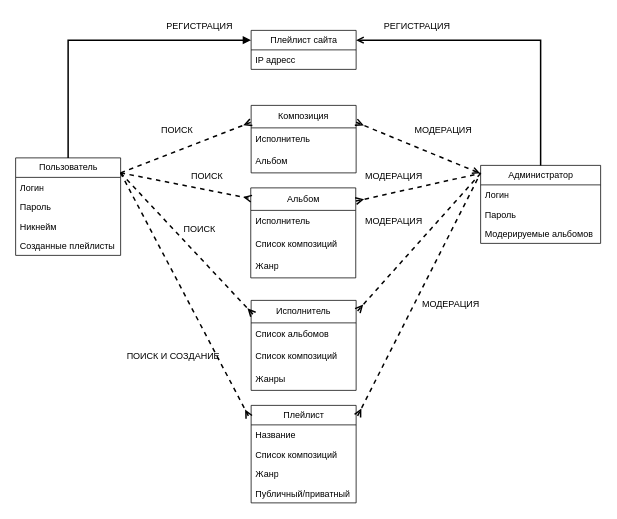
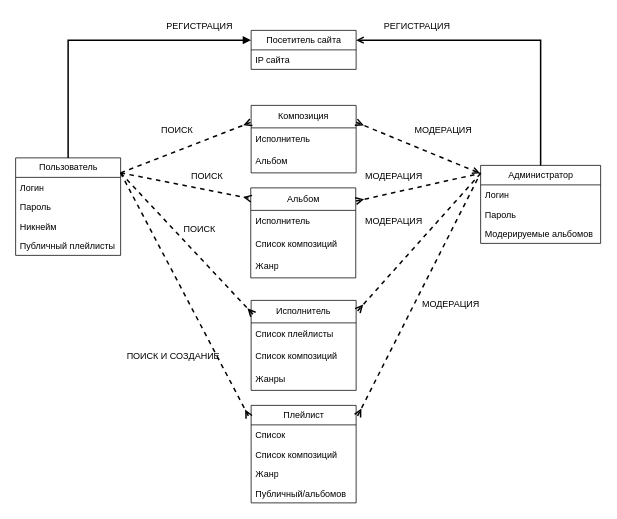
(304, 40) -> (304, 40)
(277, 61) -> (274, 61)
(67, 247) -> (67, 247)
(292, 334) -> (295, 334)
(276, 436) -> (270, 436)
(303, 494) -> (301, 494)
